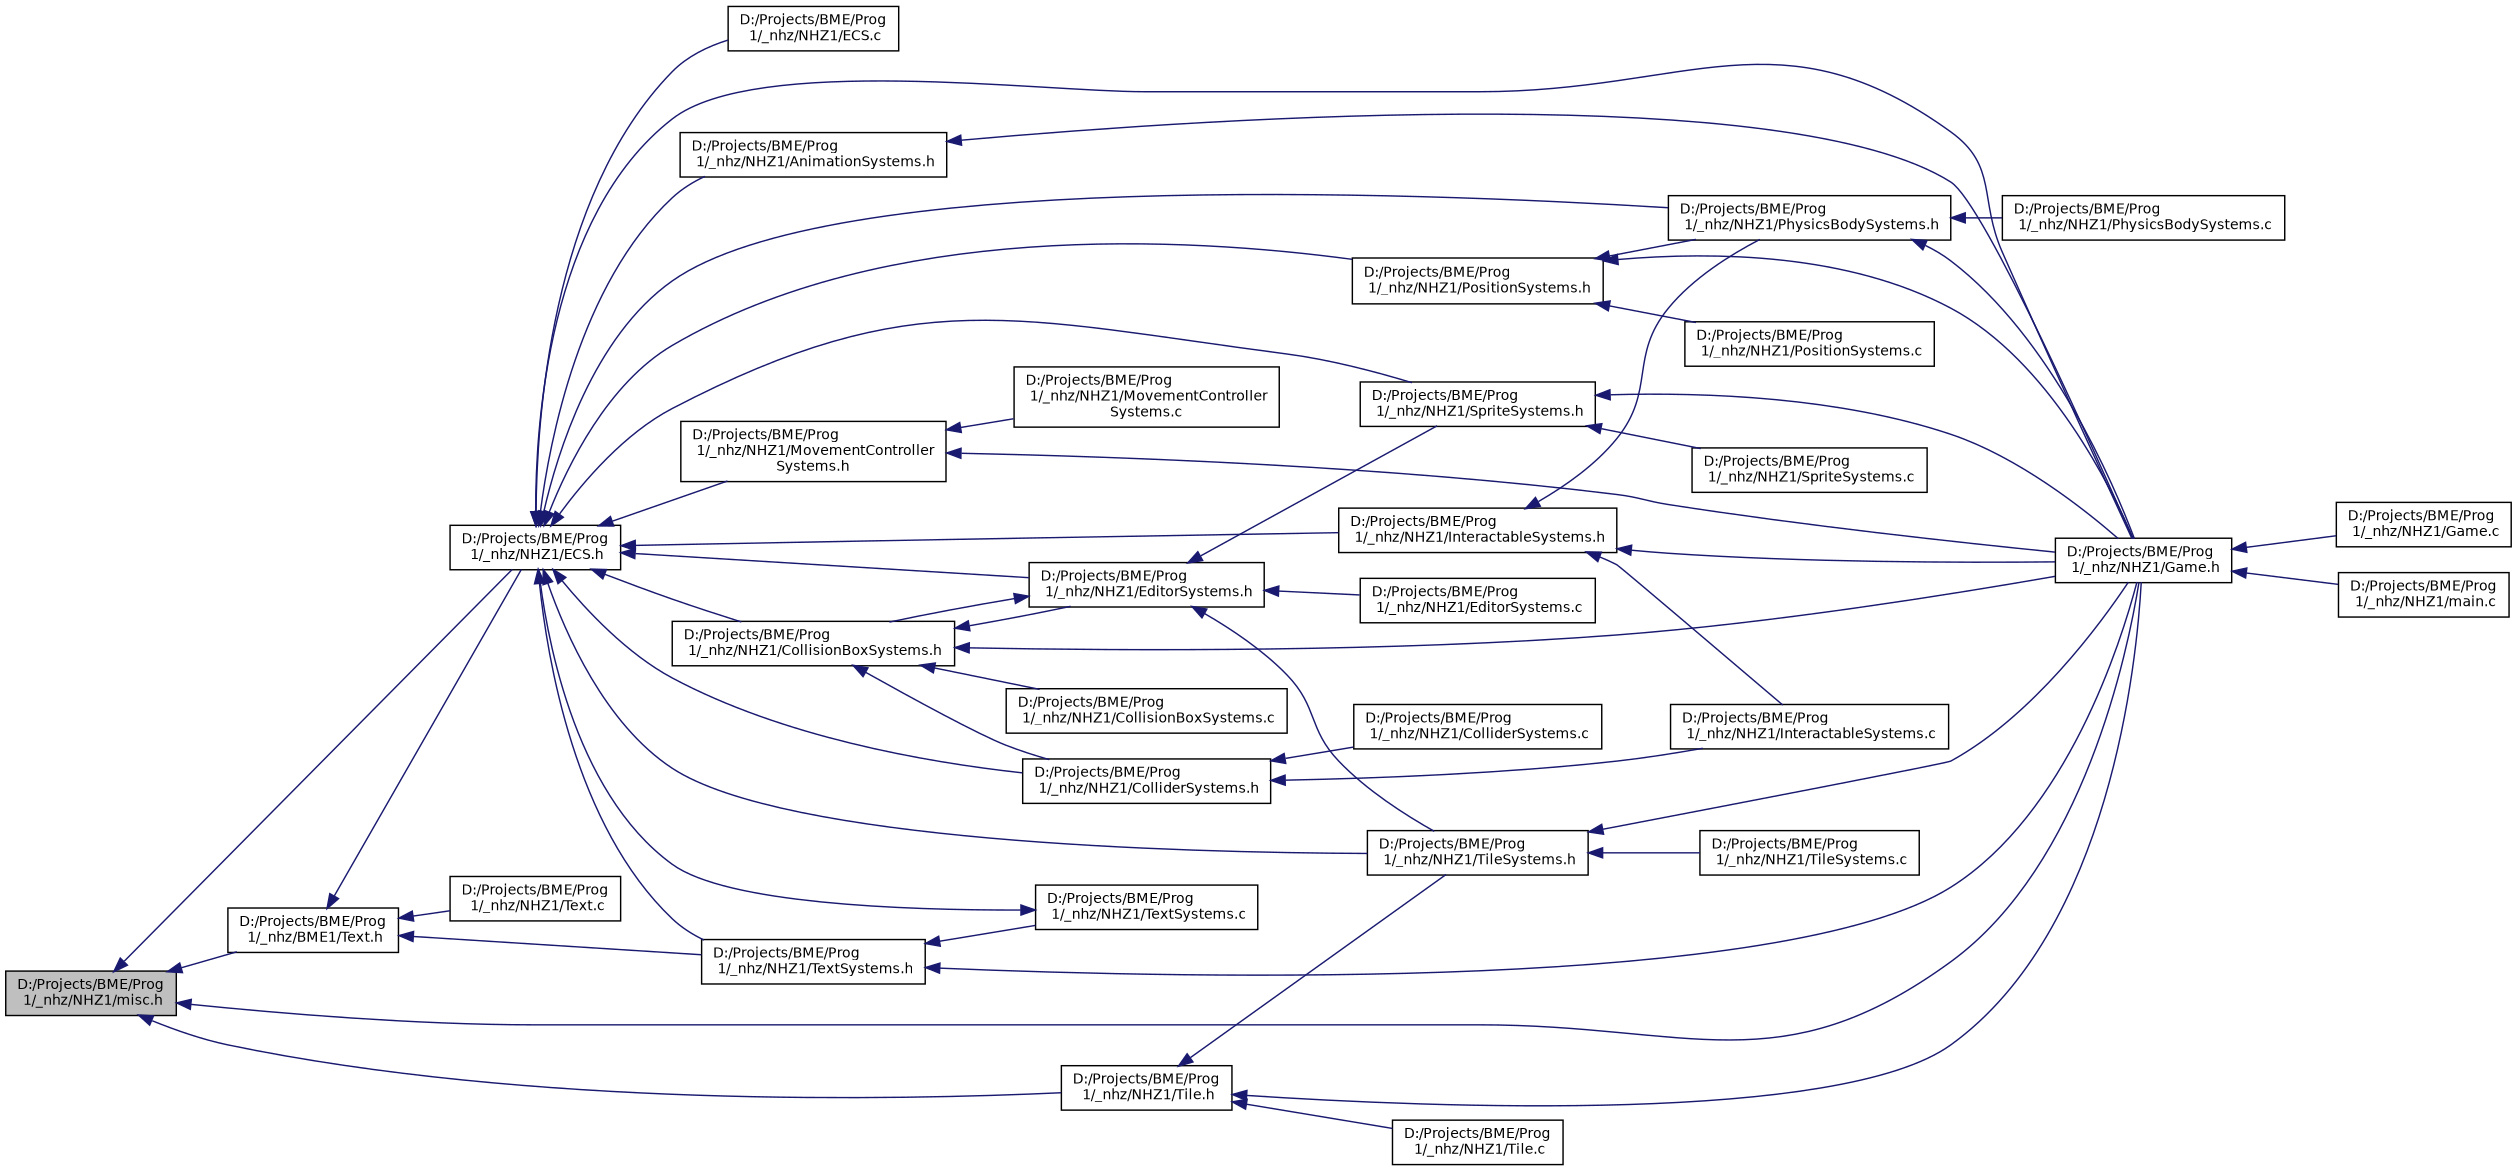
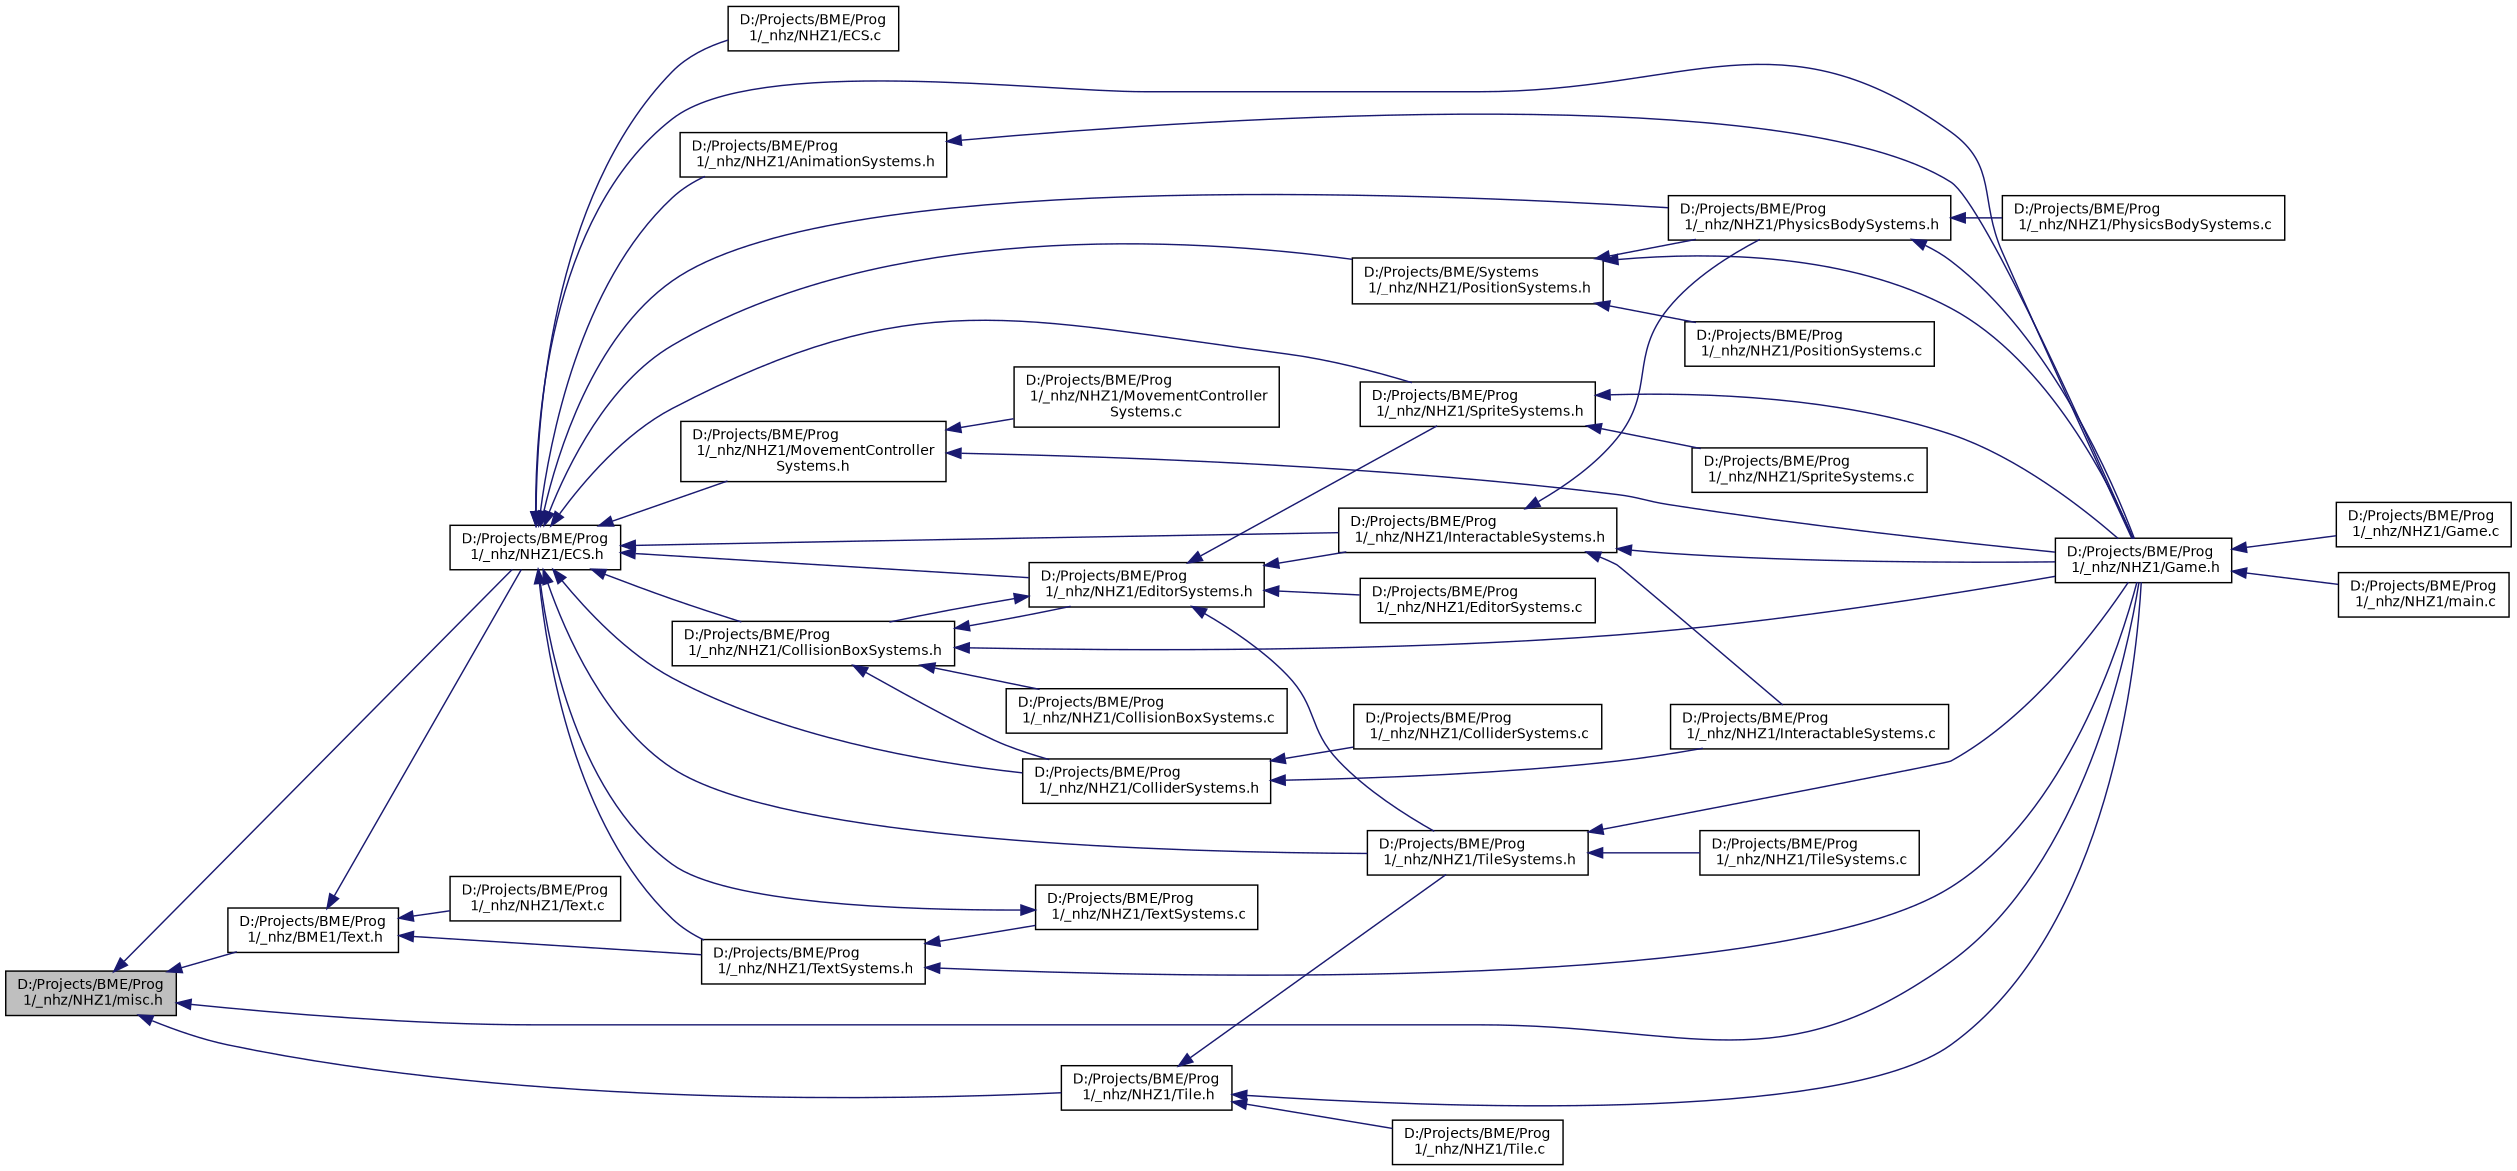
(1478, 281) -> (1478, 281)
none -> (1313, 558)
